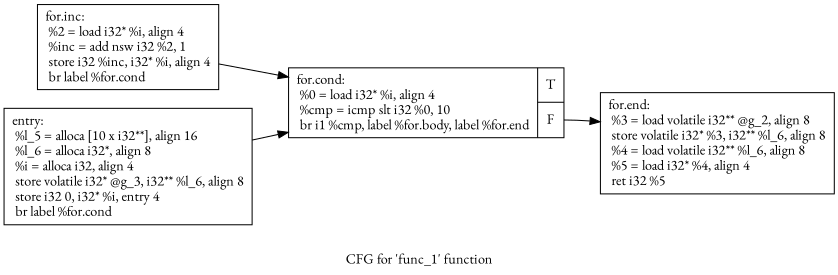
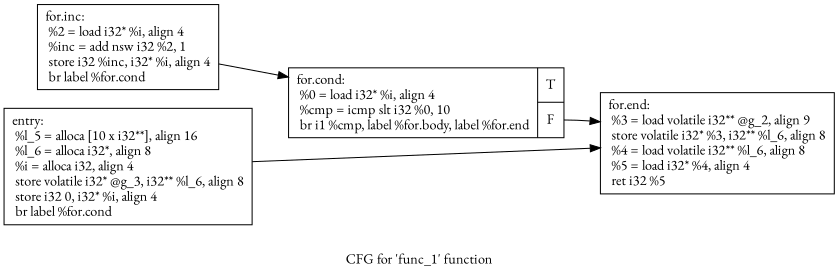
(709, 120) -> (709, 120)
(265, 137) -> (421, 155)
(86, 196) -> (85, 196)
